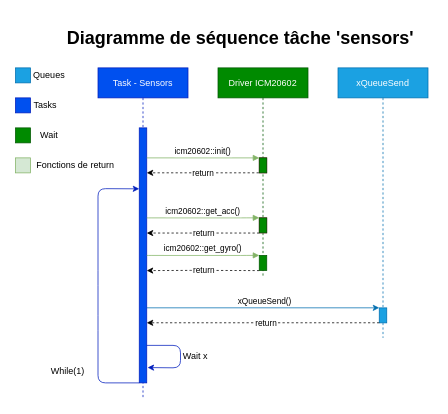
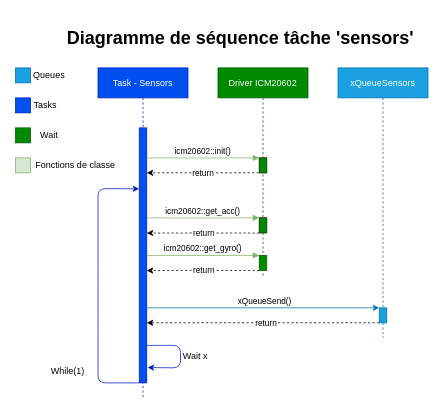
(383, 83) -> (383, 83)
(75, 165) -> (75, 165)
